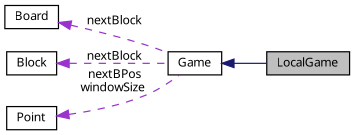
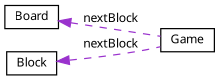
(308, 63) -> none
(32, 118) -> none
